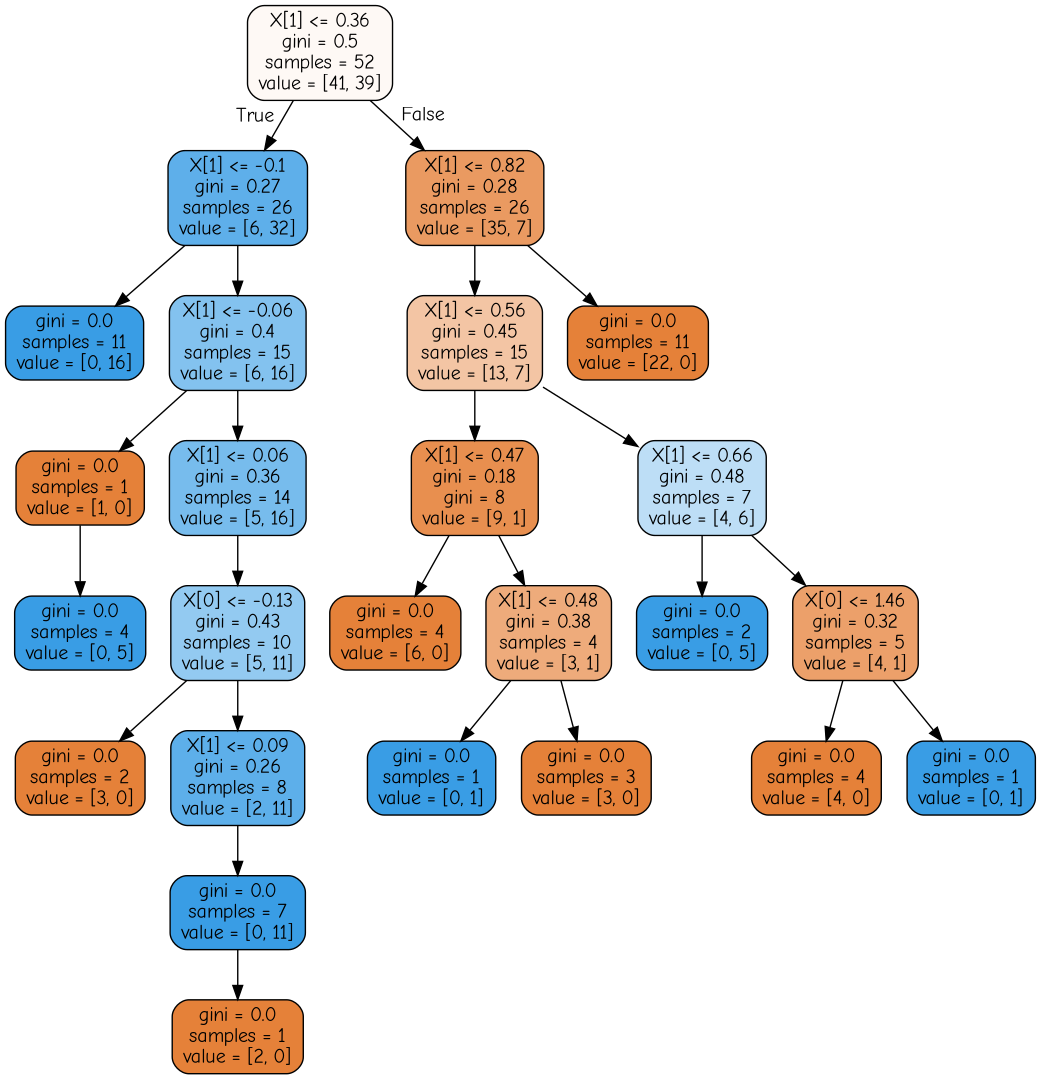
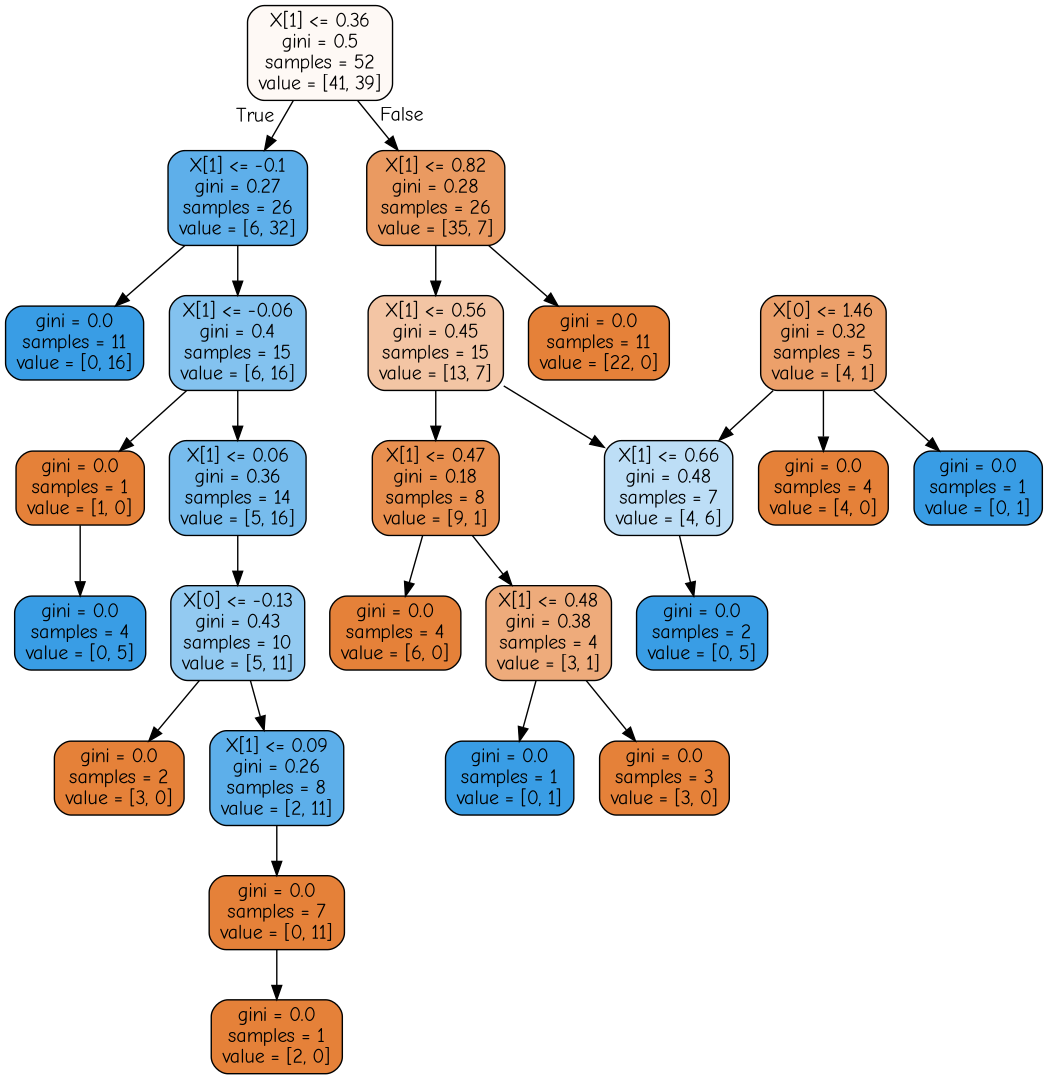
(475, 488) -> (436, 488)
(774, 556) -> (751, 411)
(238, 913) -> (277, 913)
